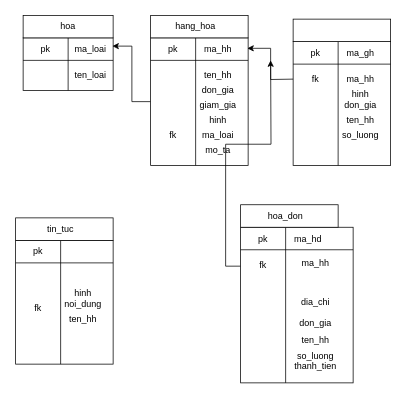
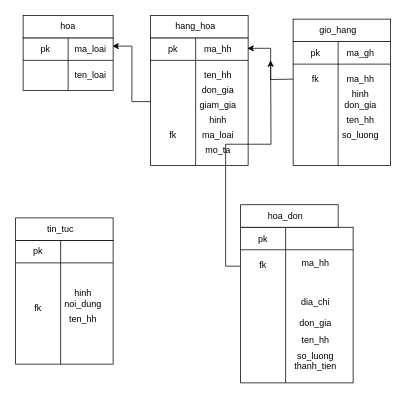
none -> (338, 30)
(308, 239) -> none
